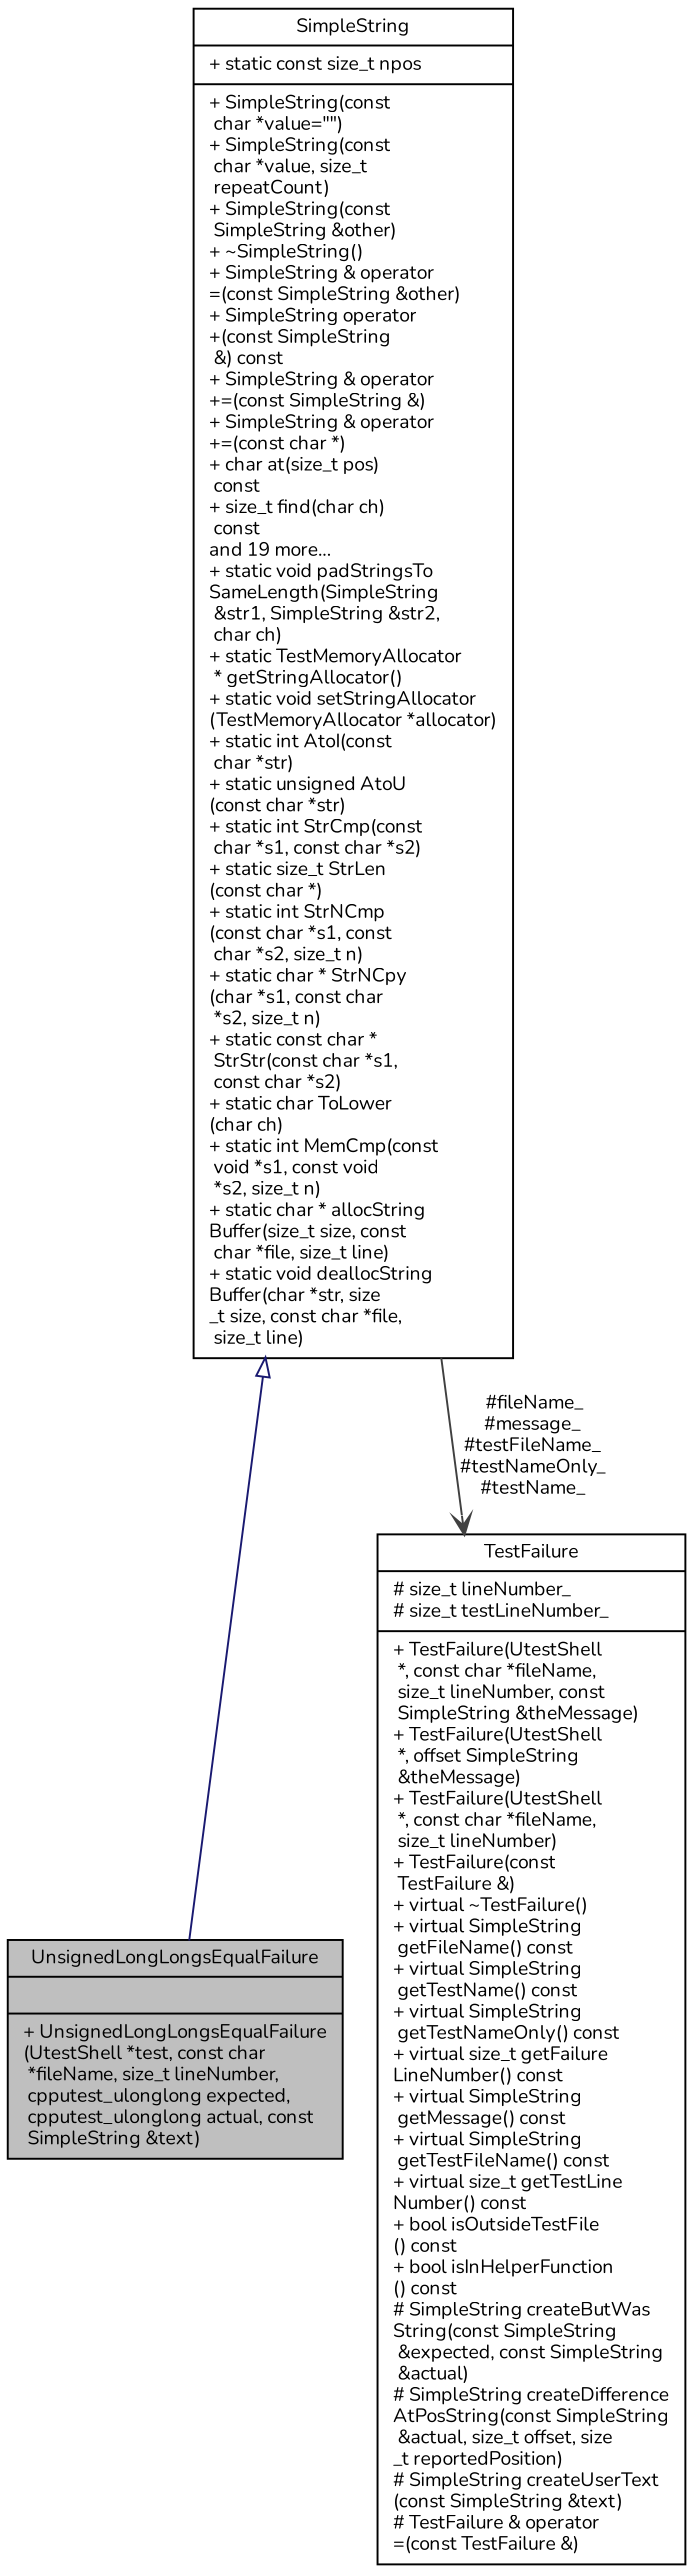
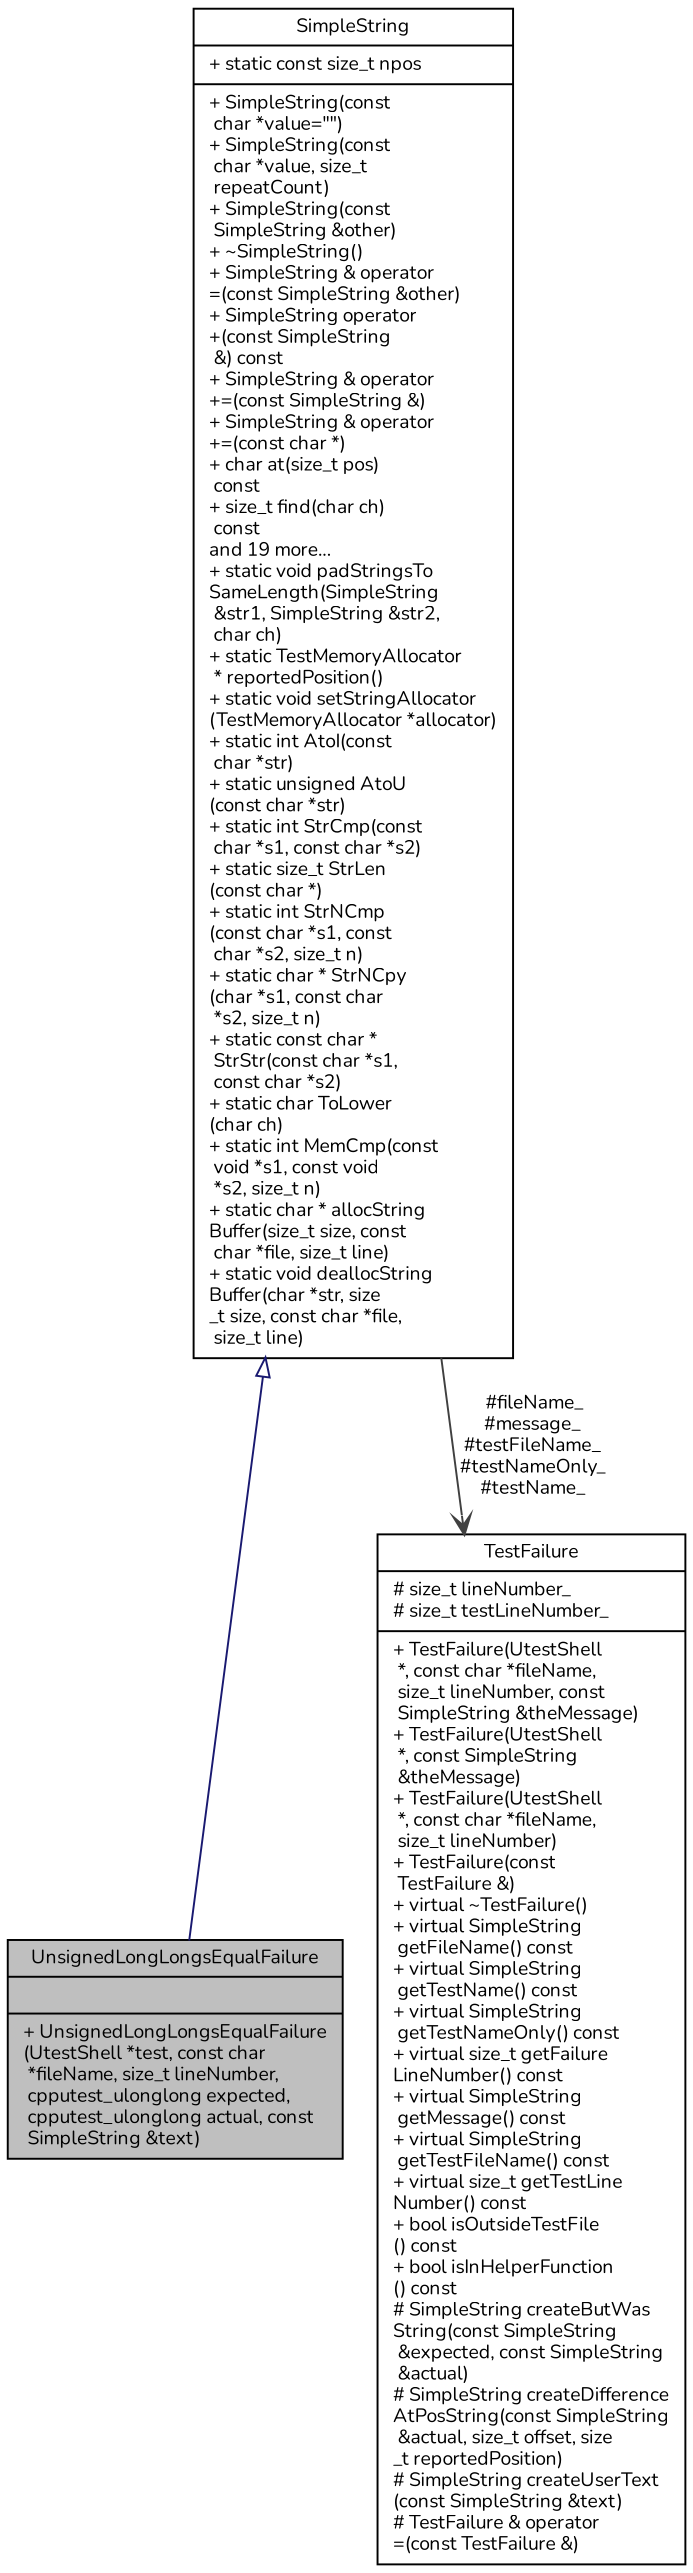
(306, 678) -> (297, 678)
(487, 1756) -> (486, 1756)
